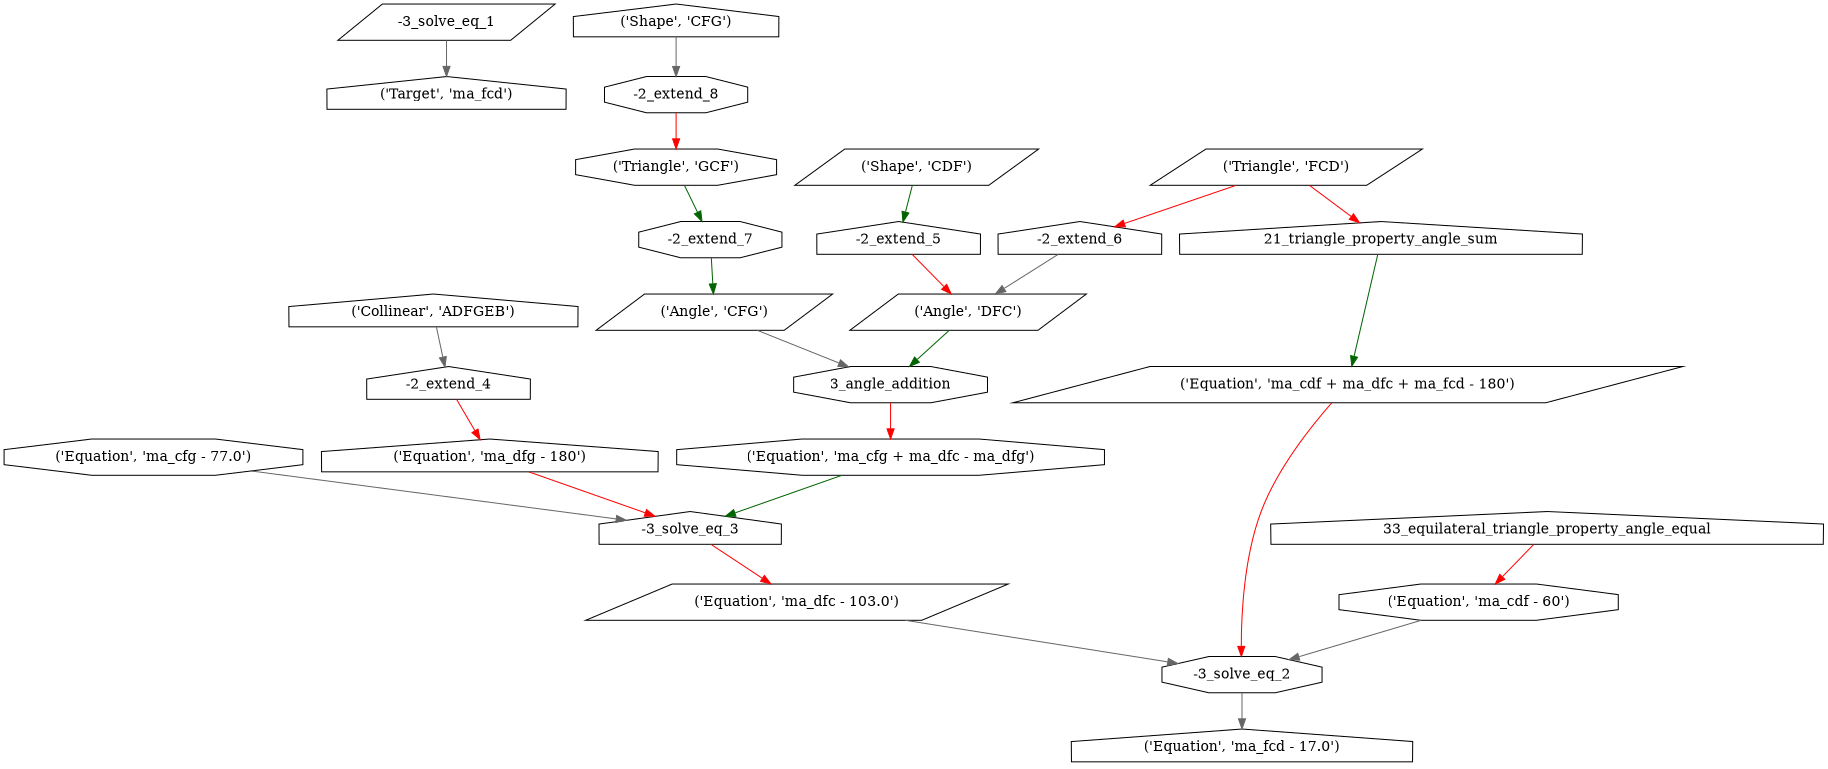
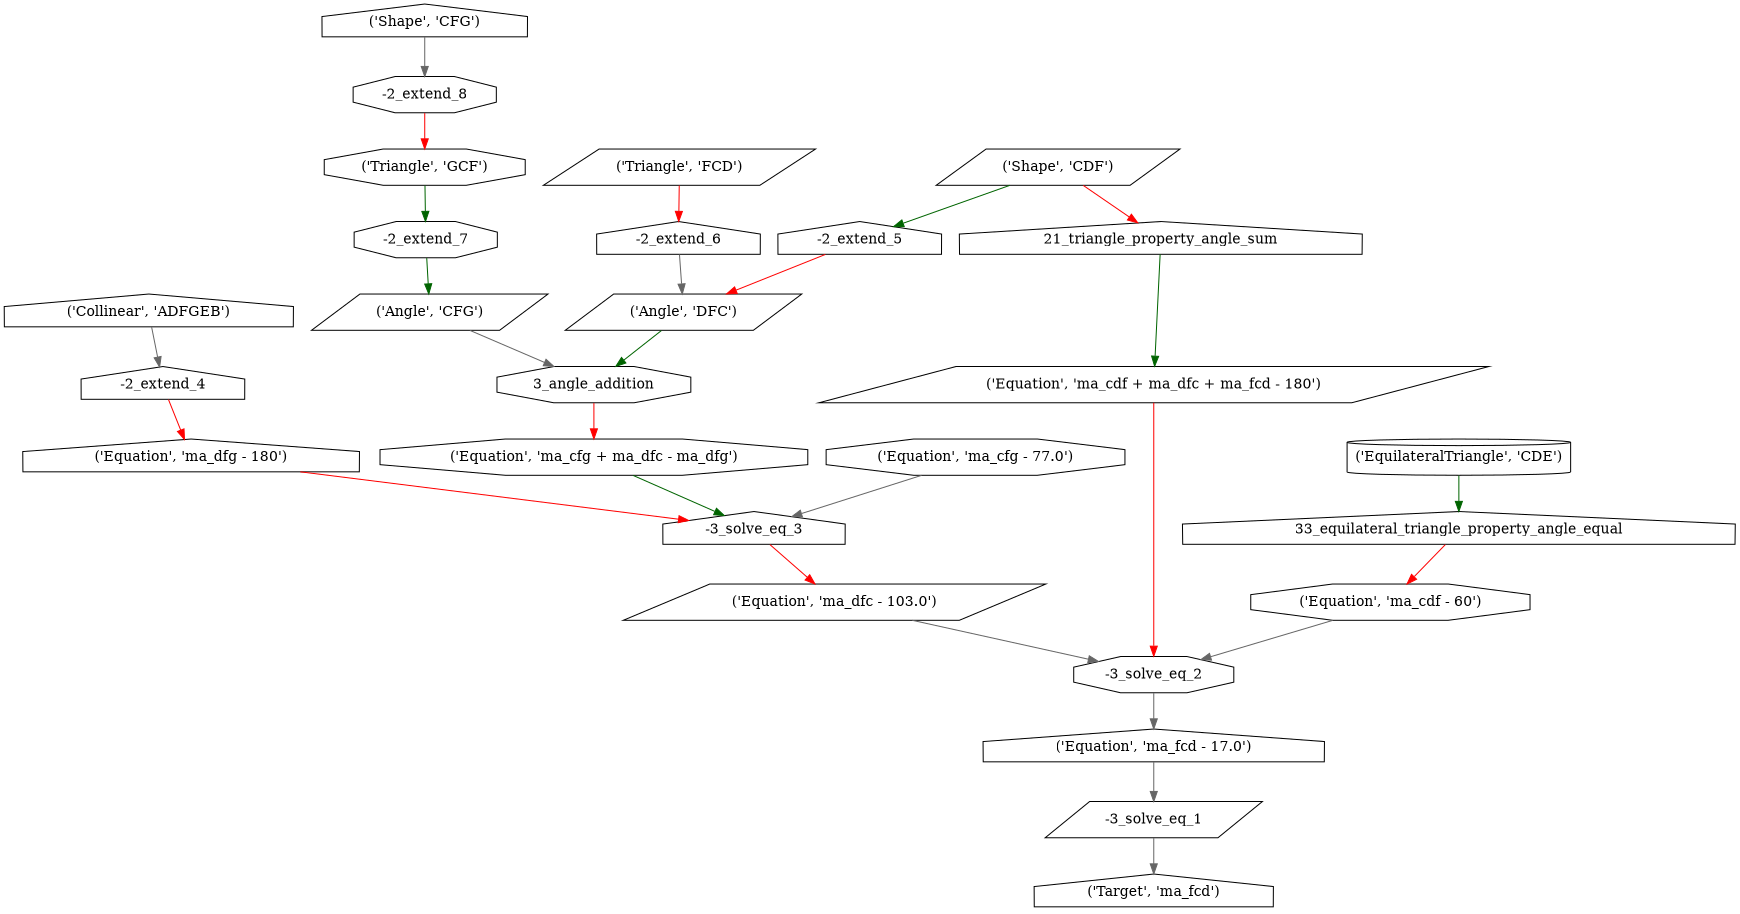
(1330, 201) -> (1106, 201)
none -> (1459, 457)
none -> (1154, 777)
